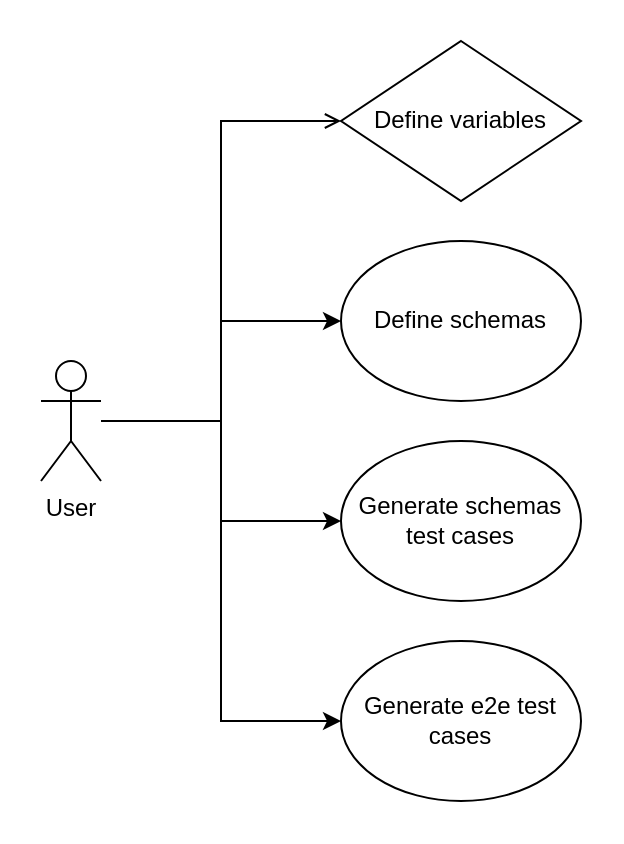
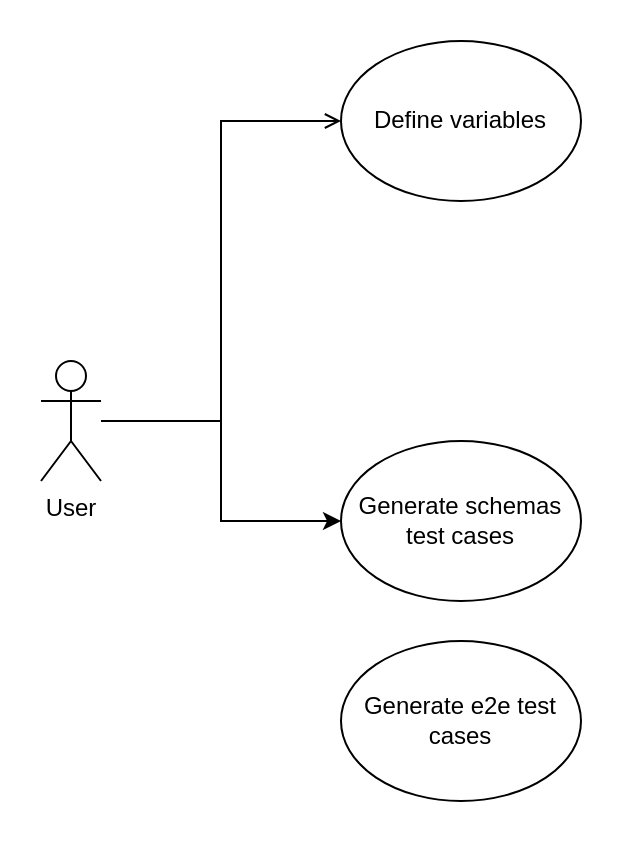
(461, 121) -> (461, 121)
(276, 321) -> none
(461, 321) -> none
(221, 676) -> none
